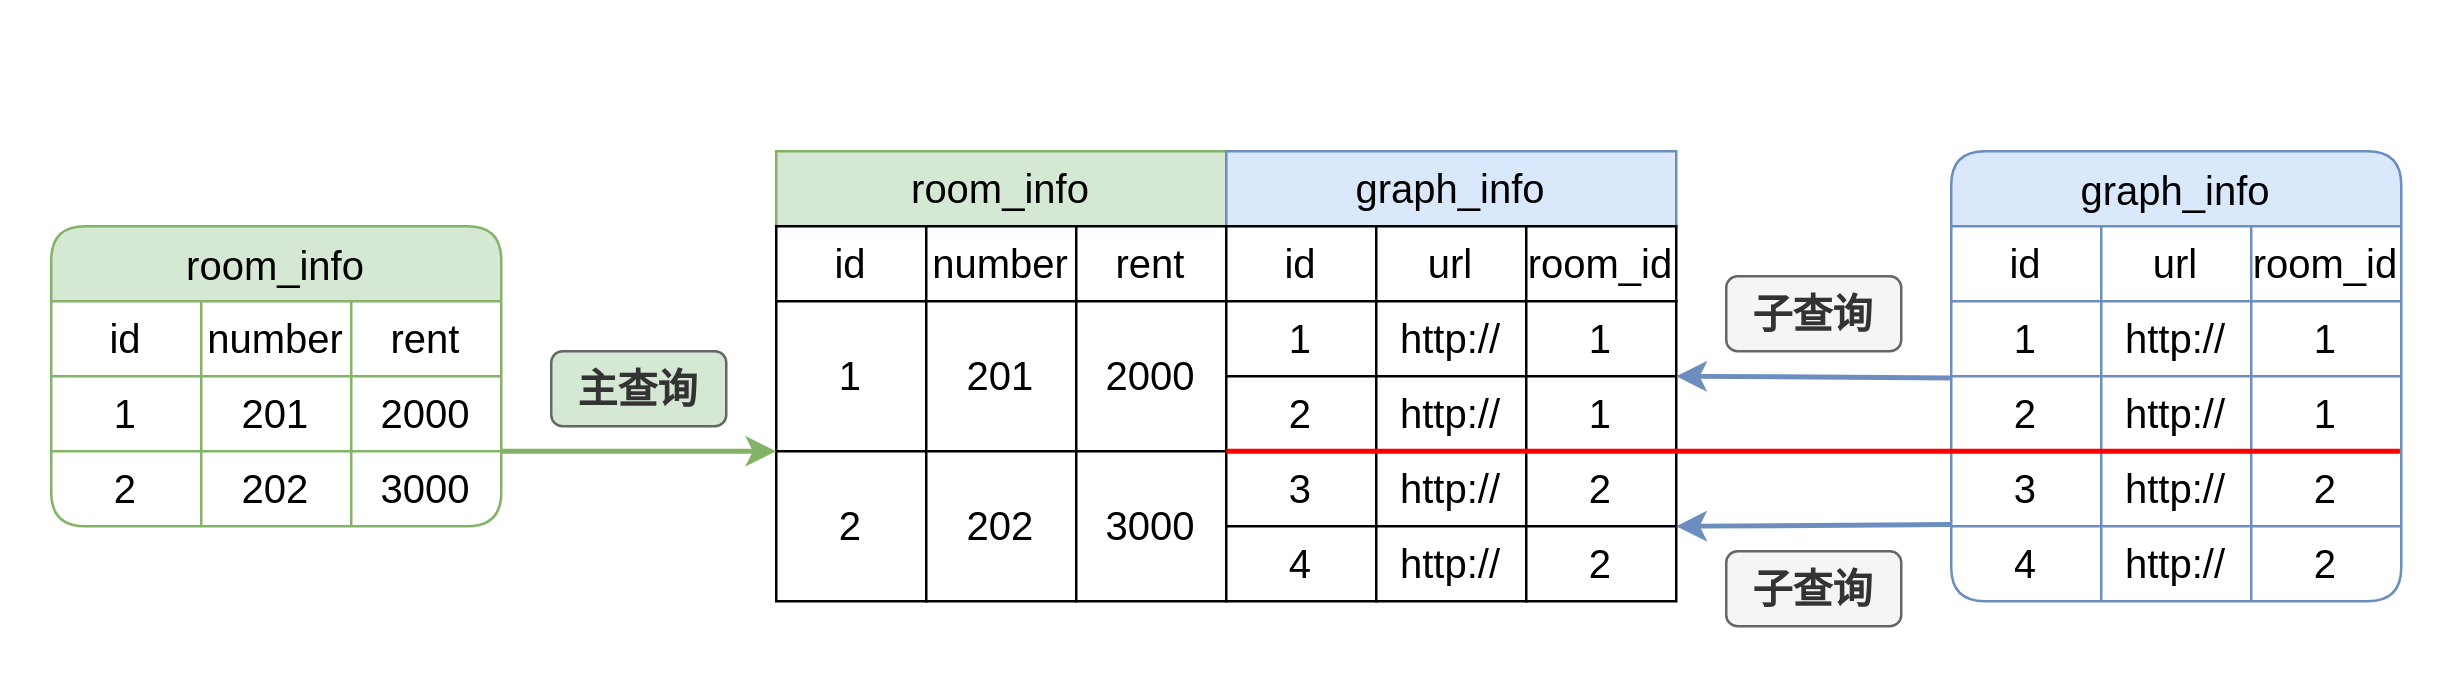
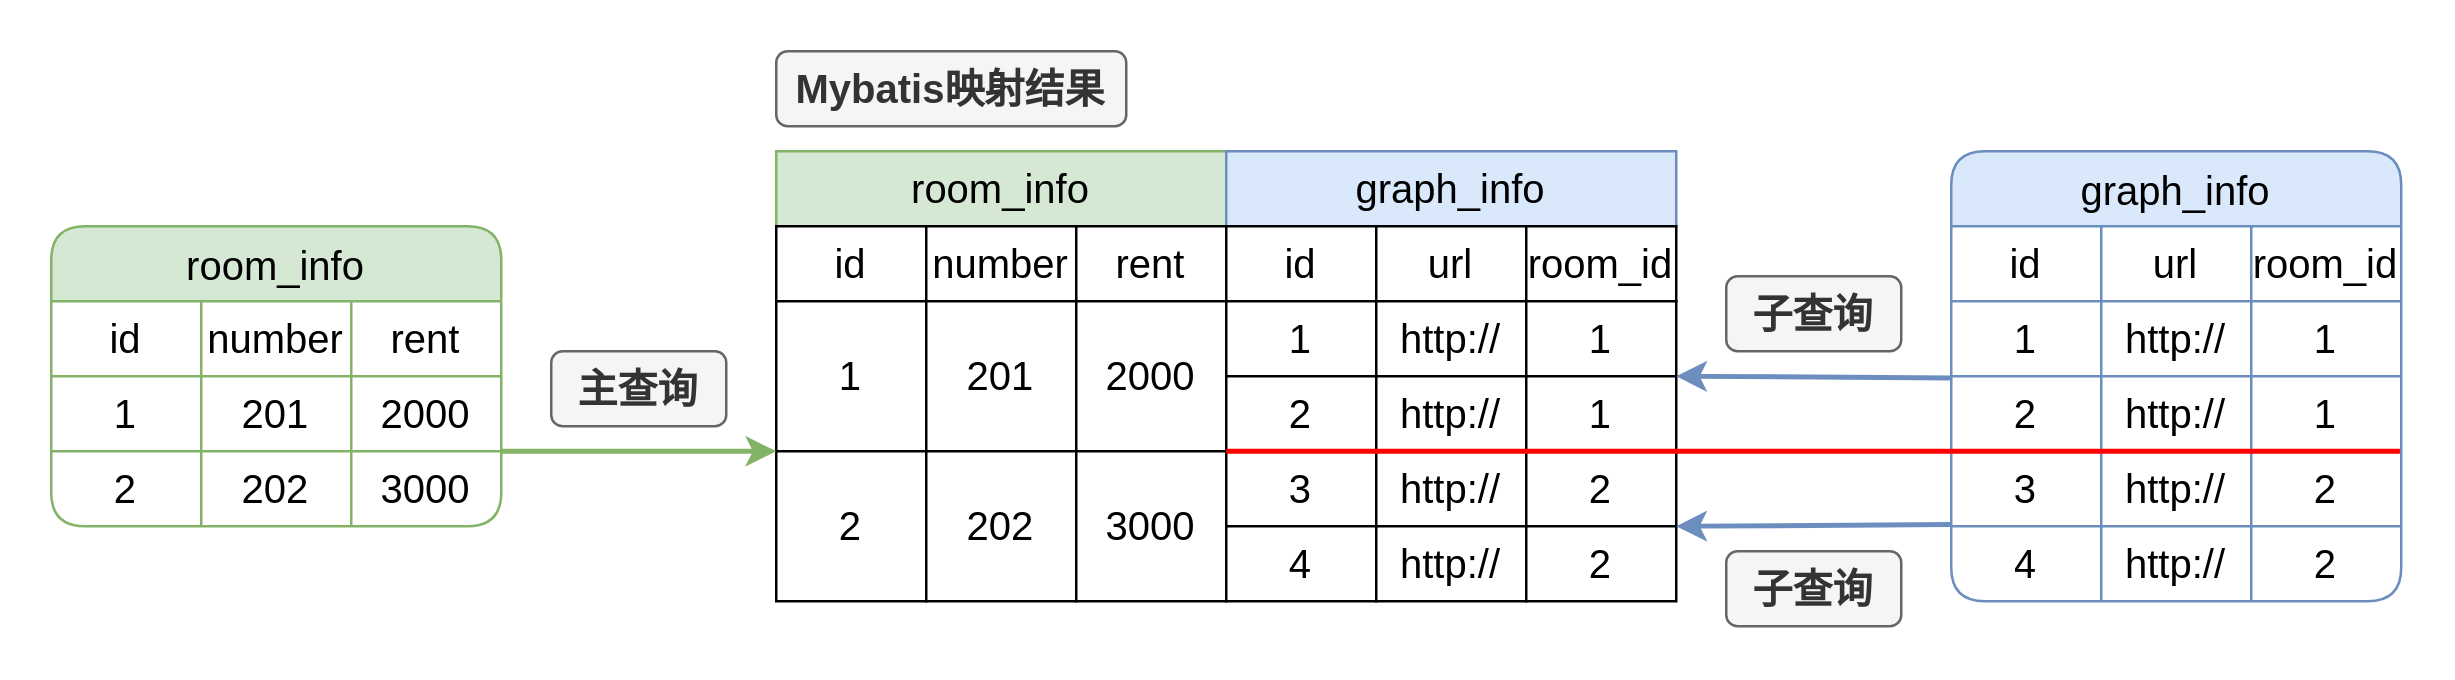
none -> (951, 89)
(639, 389) -> (639, 389)
